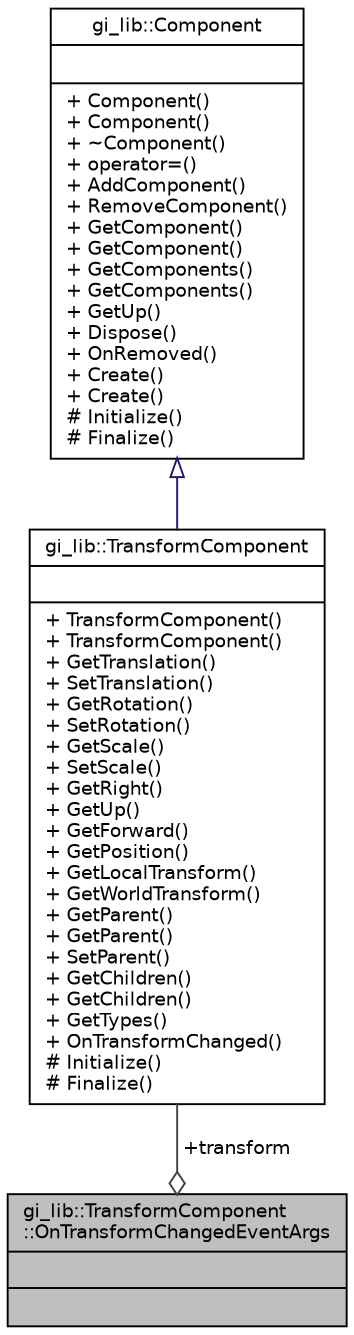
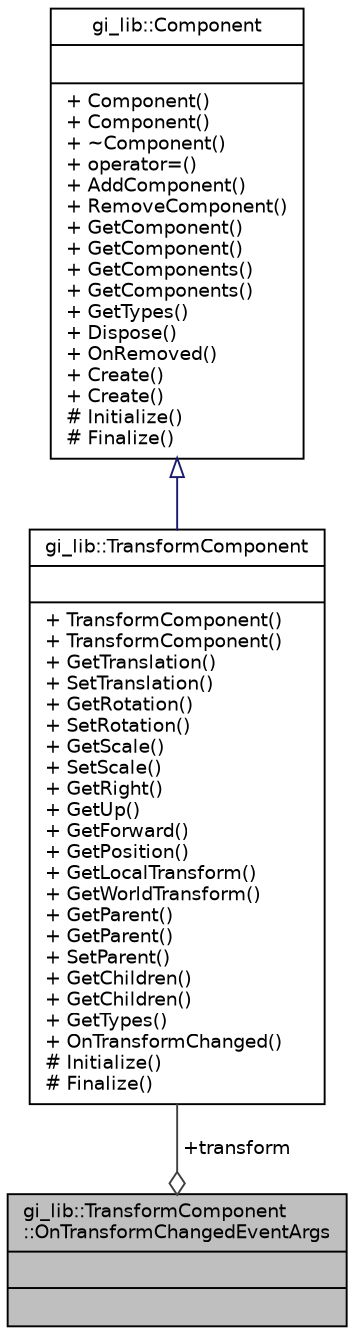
(114, 312) -> (127, 312)
